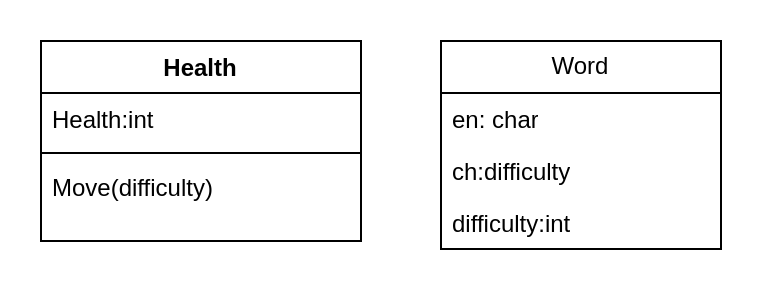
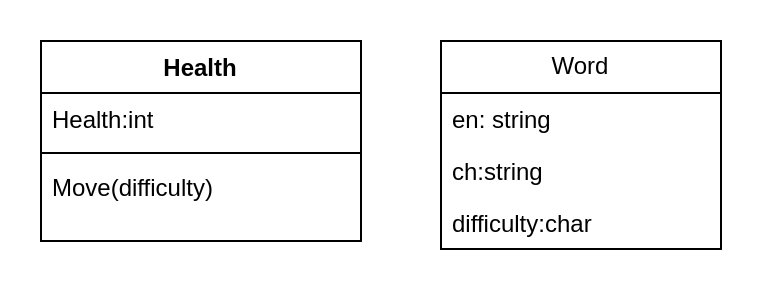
(501, 121) -> (511, 121)
(528, 173) -> (507, 173)
(531, 225) -> (541, 225)
